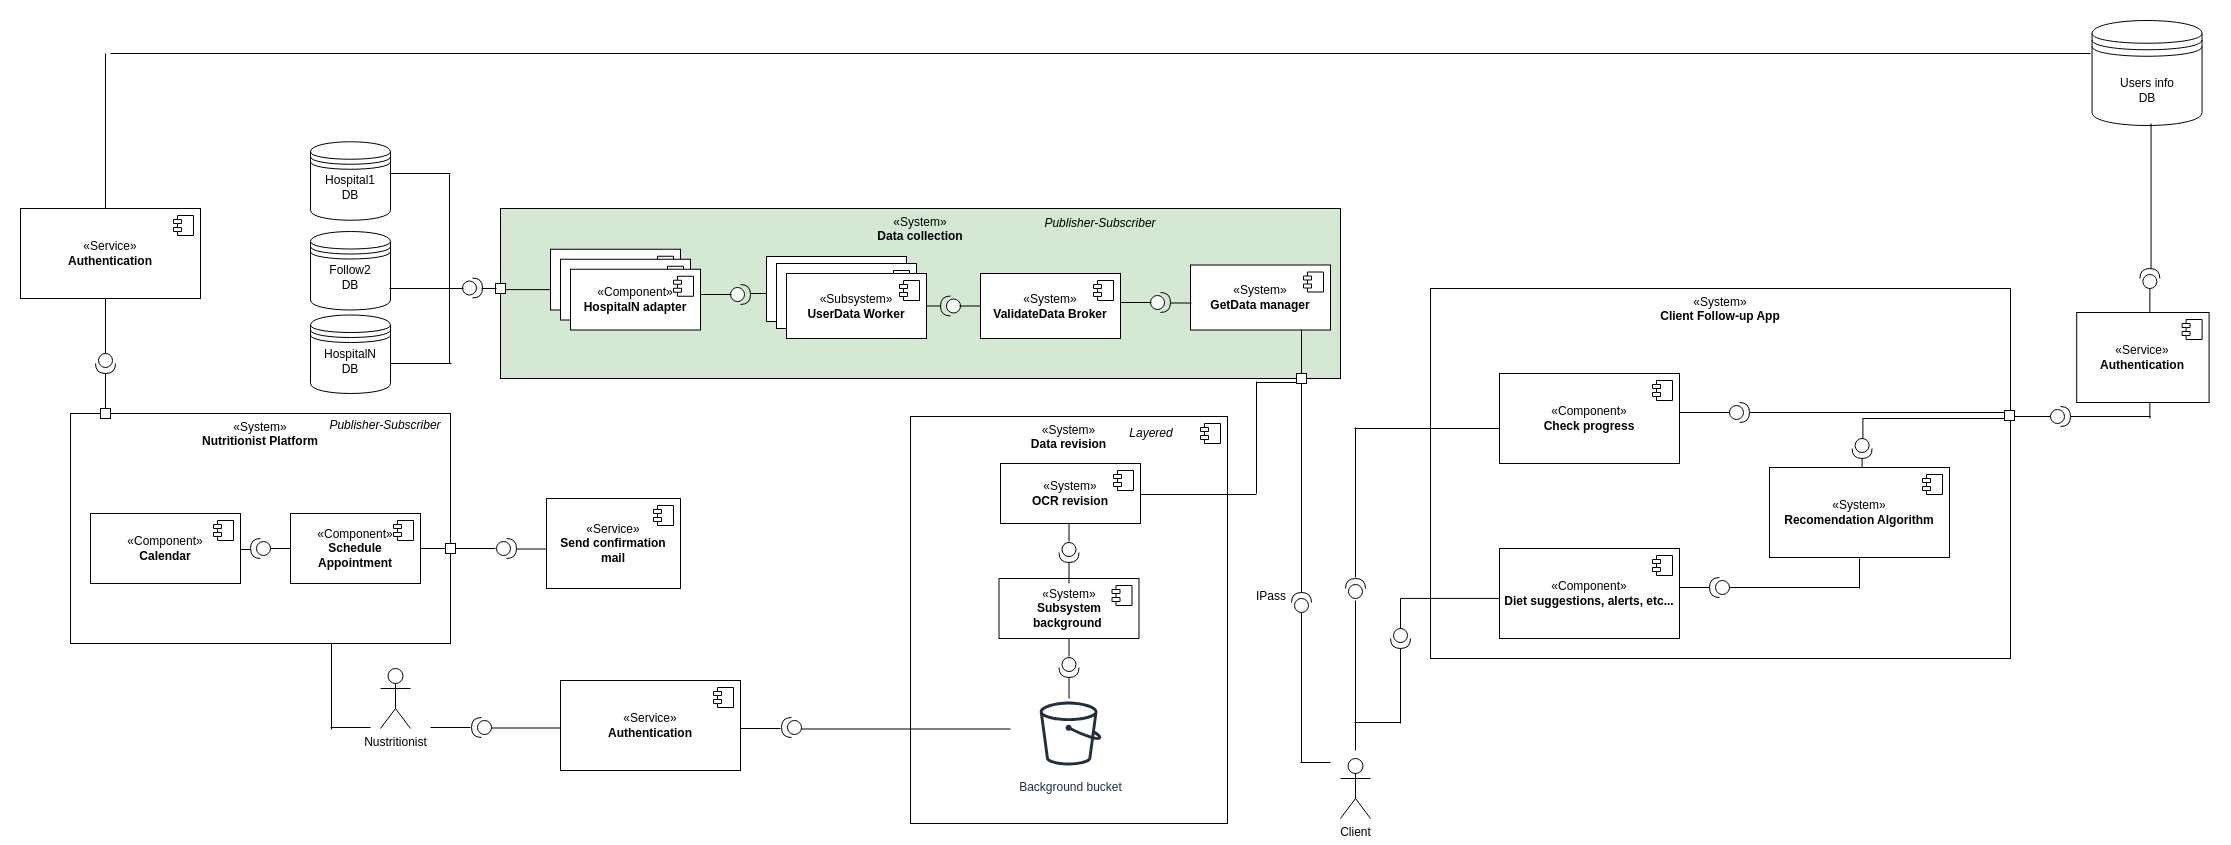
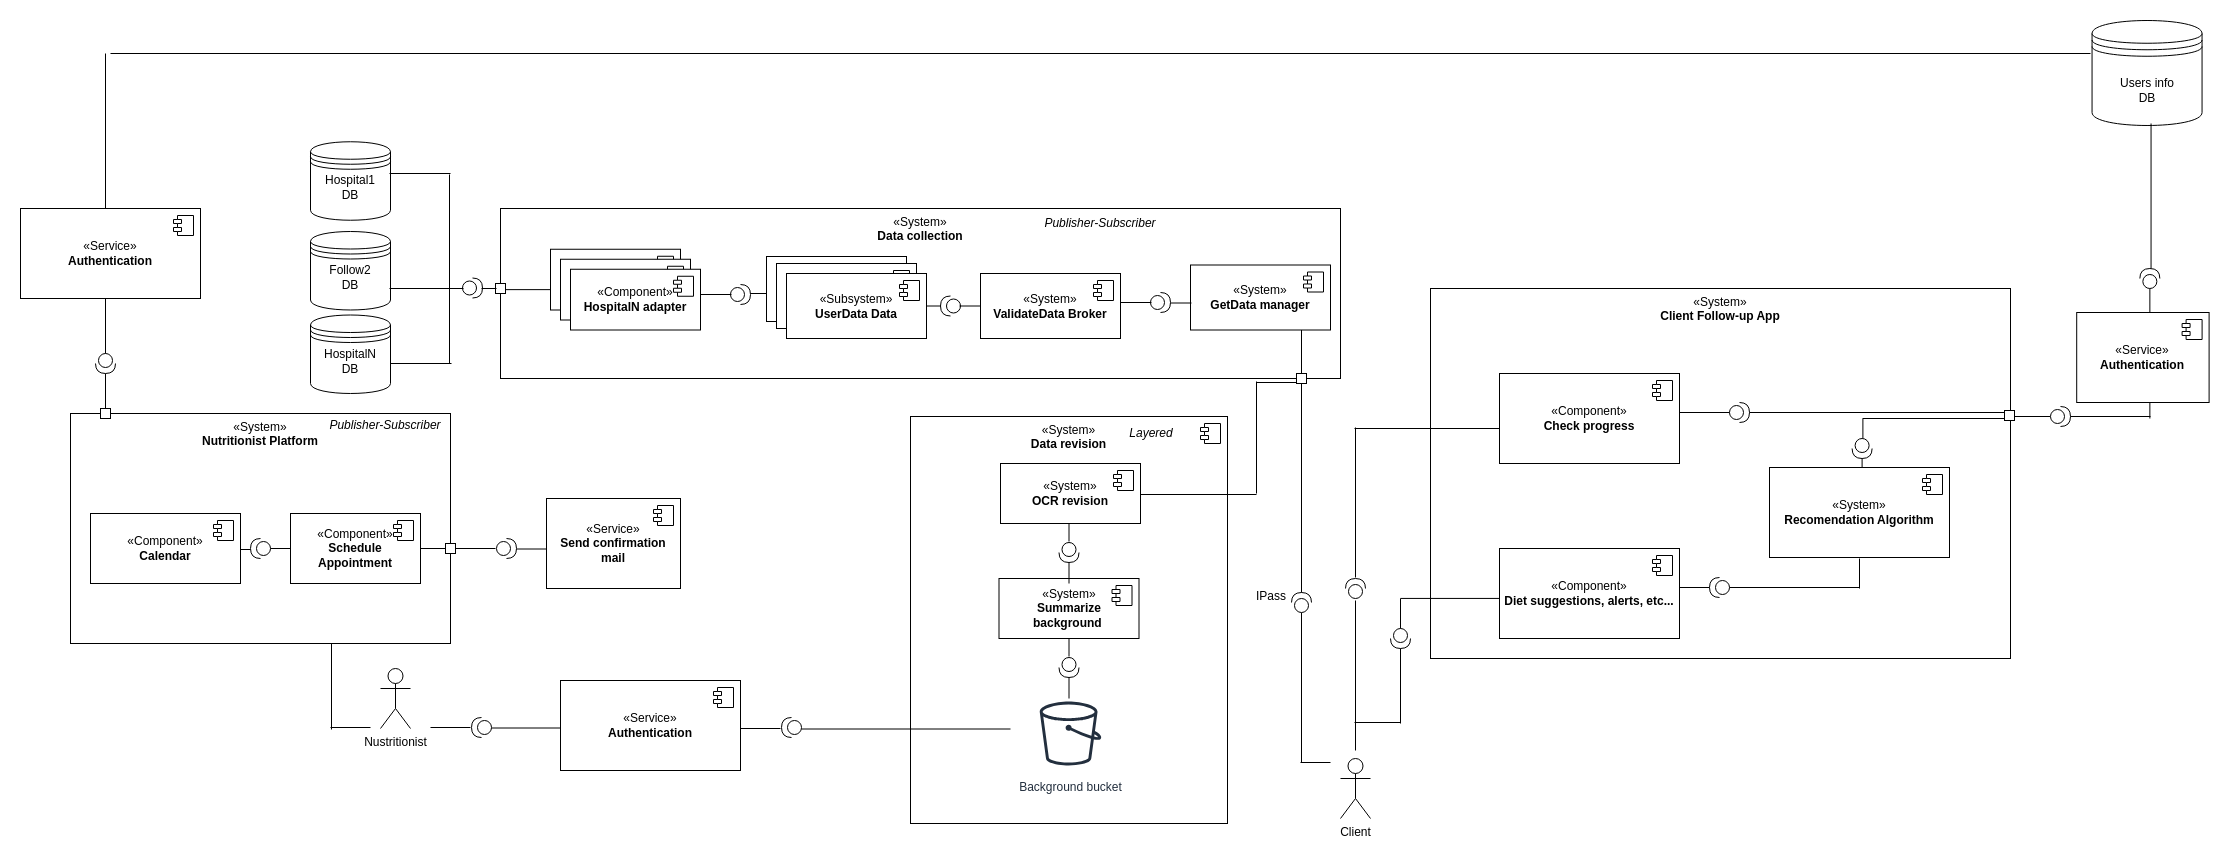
(921, 230) -> (921, 230)
(857, 307) -> (857, 307)
(1070, 609) -> (1070, 609)
